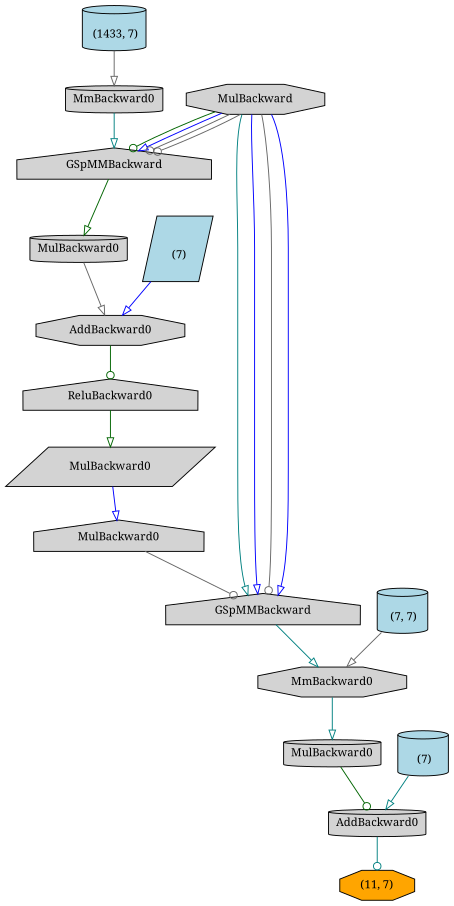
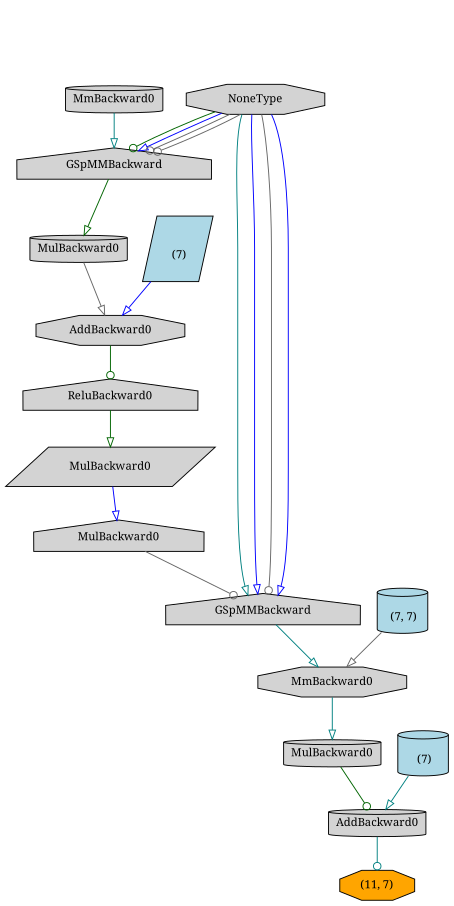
(114, 28) -> none
(256, 99) -> (256, 99)
